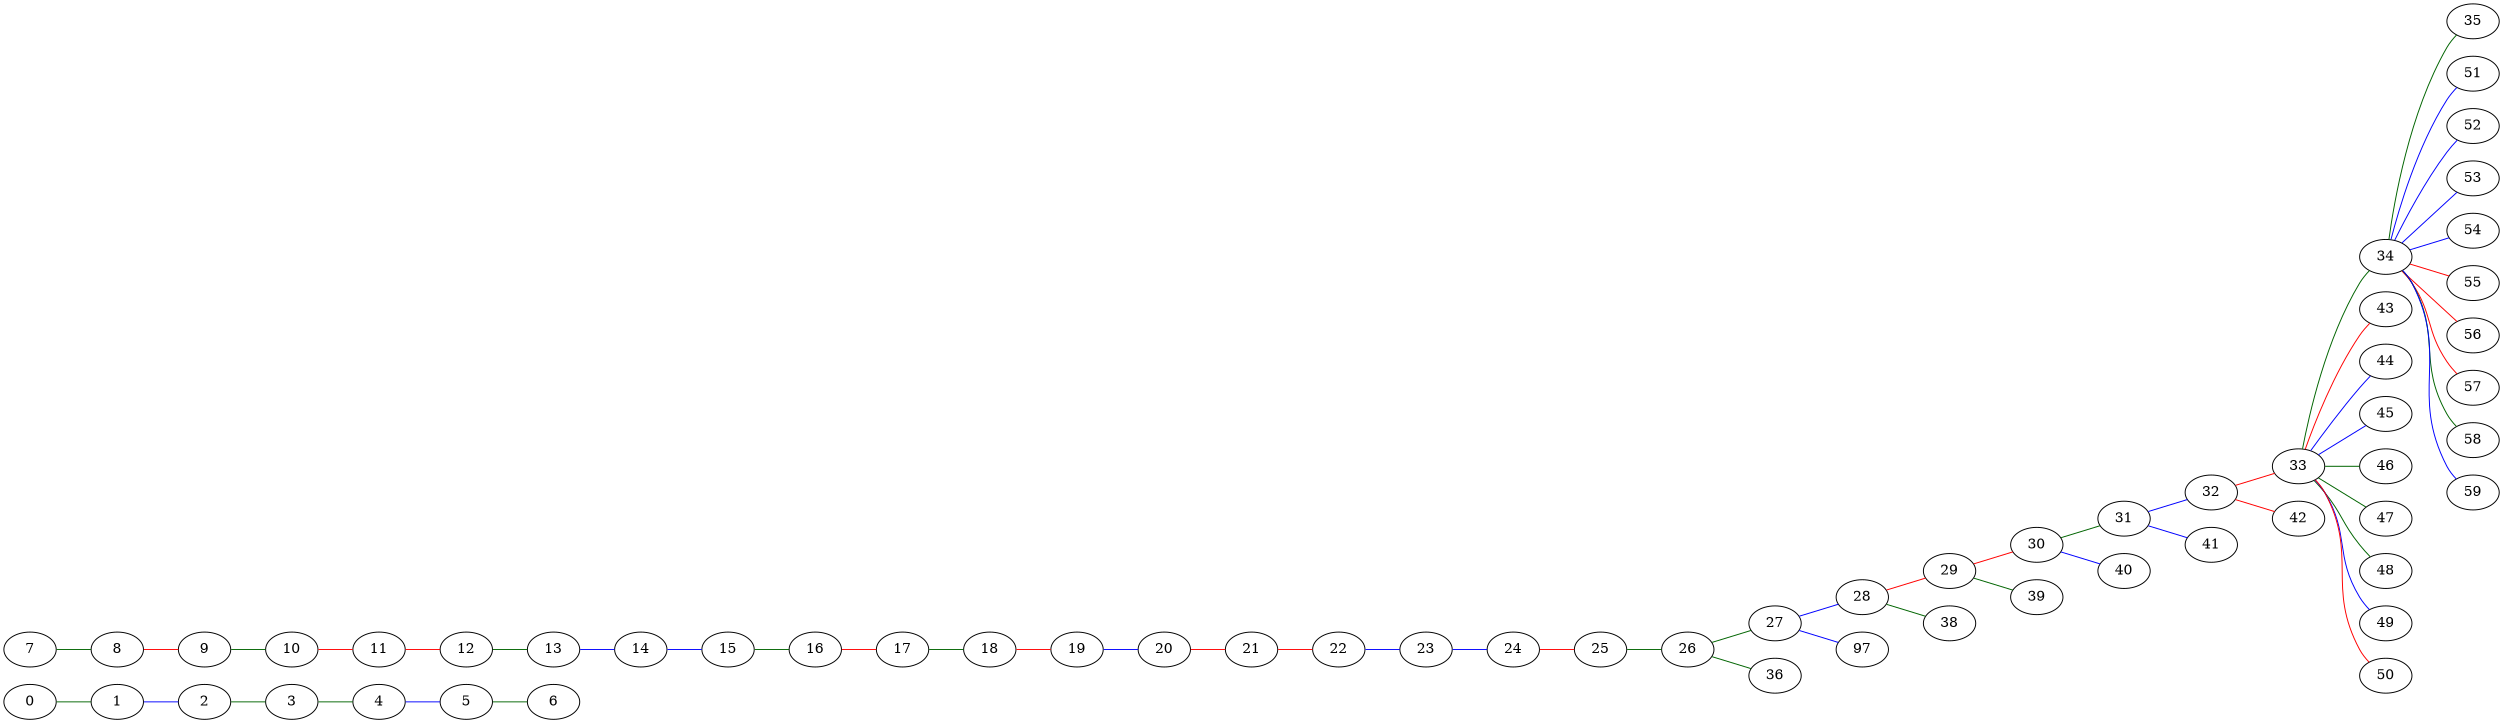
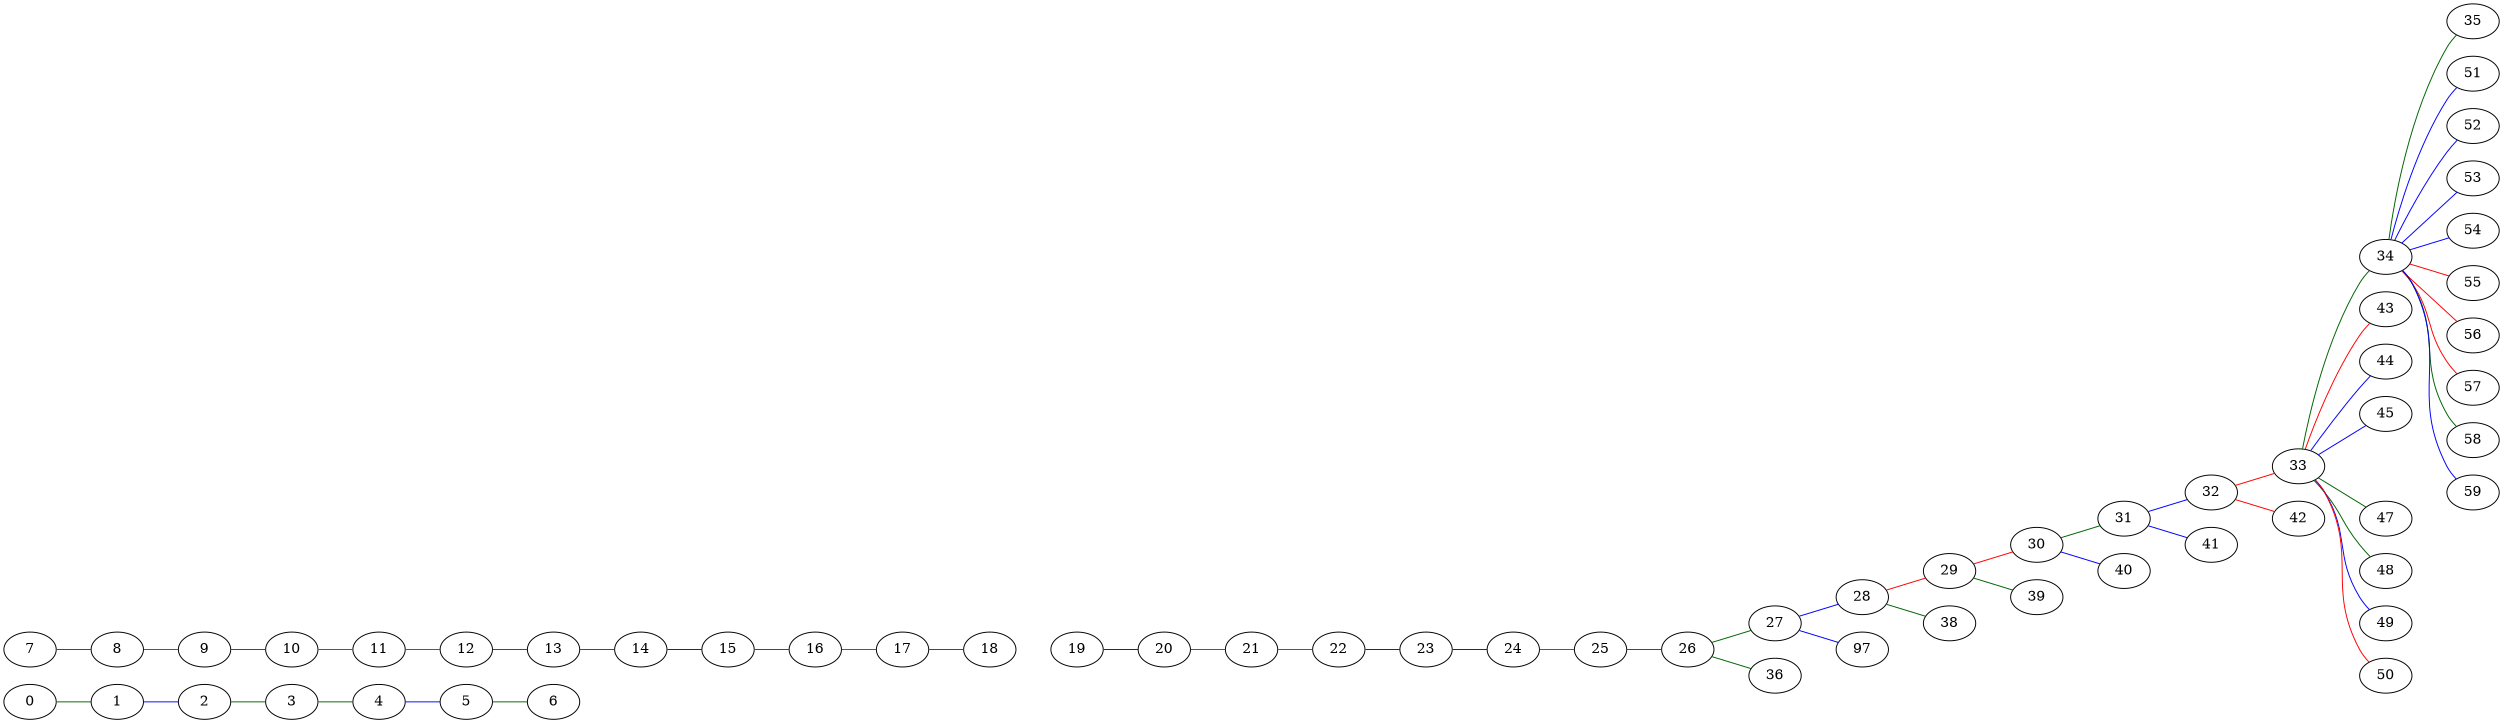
(2386, 466) -> none
(597, 650) -> (597, 650)
(1034, 650) -> none
